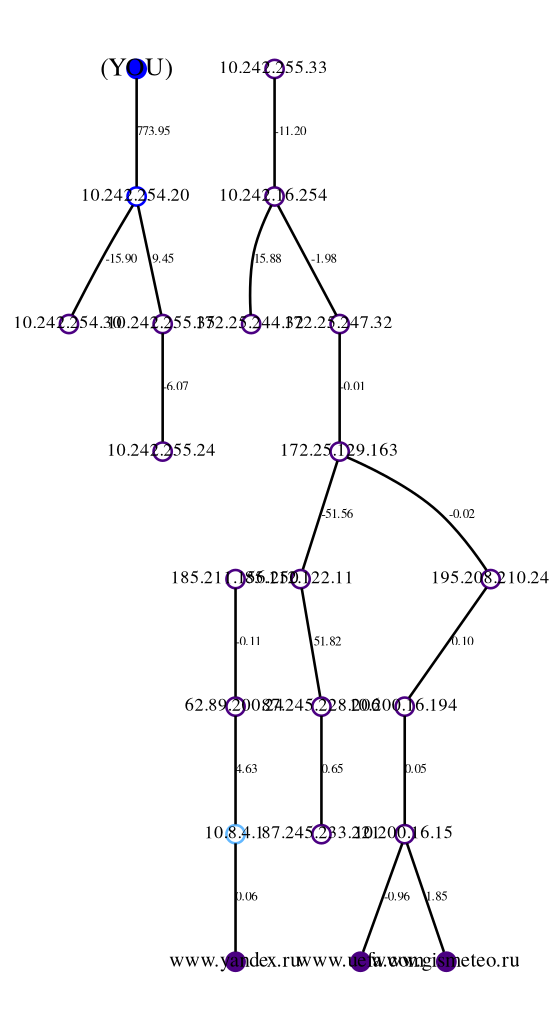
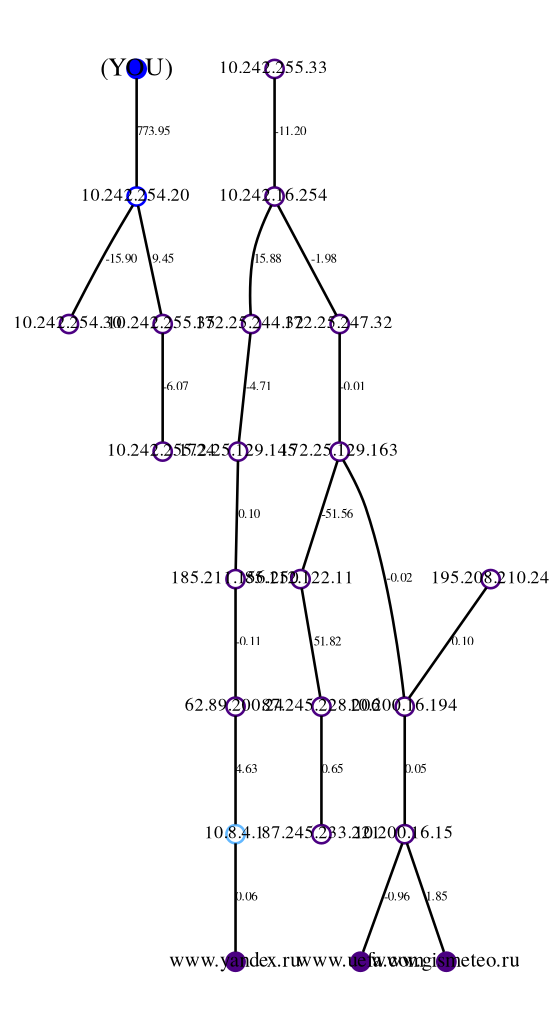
none -> (238, 452)
(426, 502) -> (384, 576)
